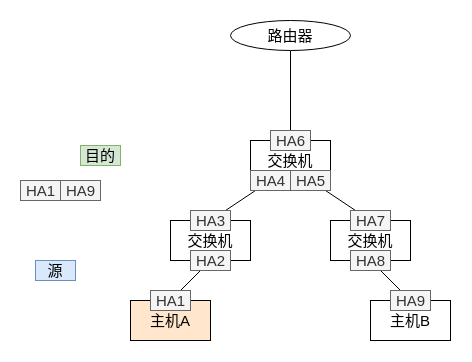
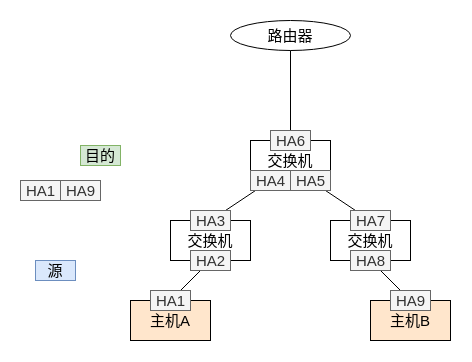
(411, 321) -> (411, 321)
